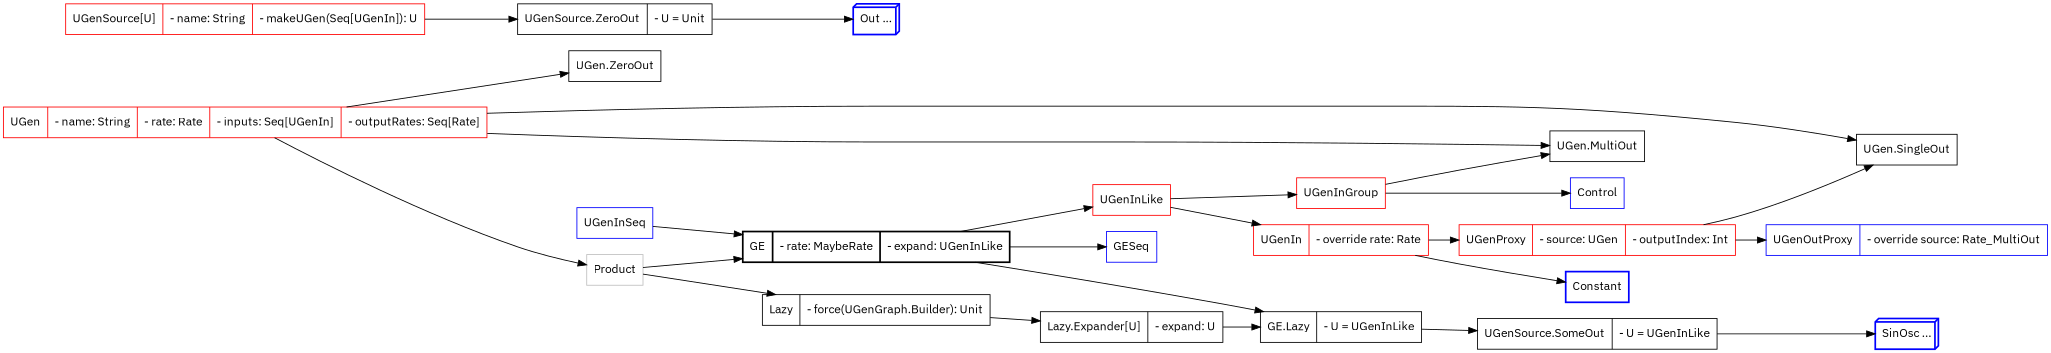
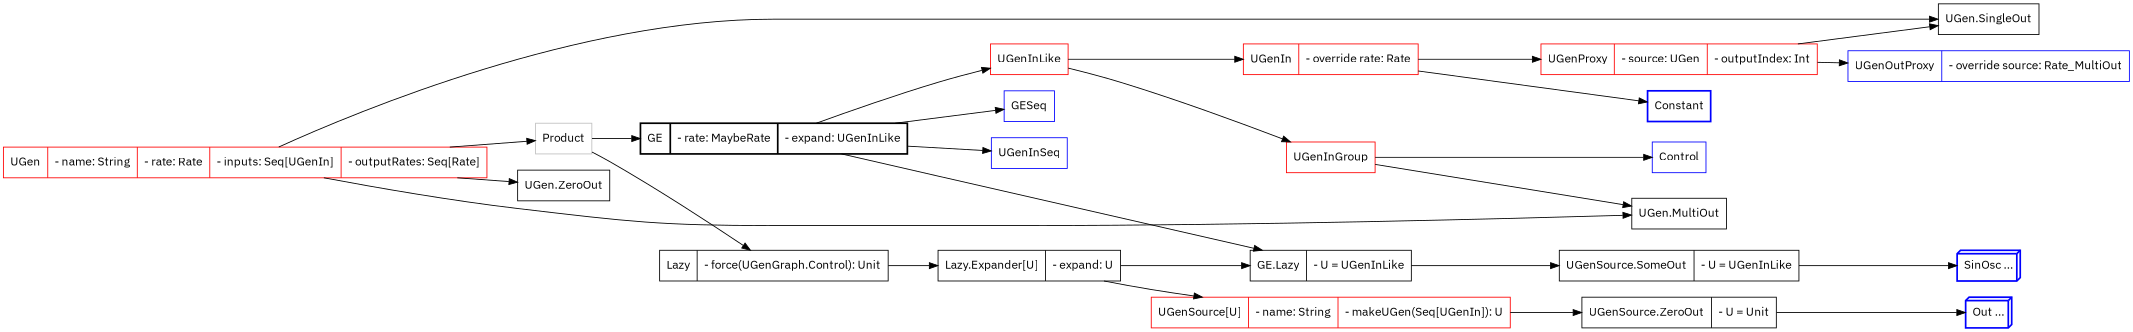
(694, 230) -> (945, 148)
none -> (1149, 289)
(895, 310) -> (793, 265)
